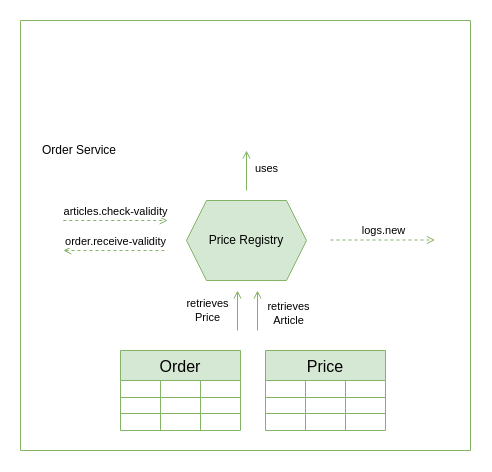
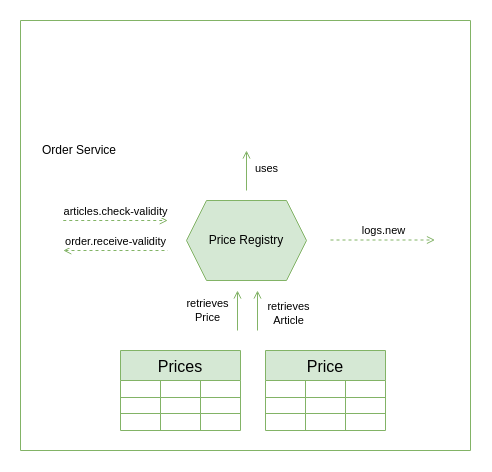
(180, 367) -> (180, 367)
